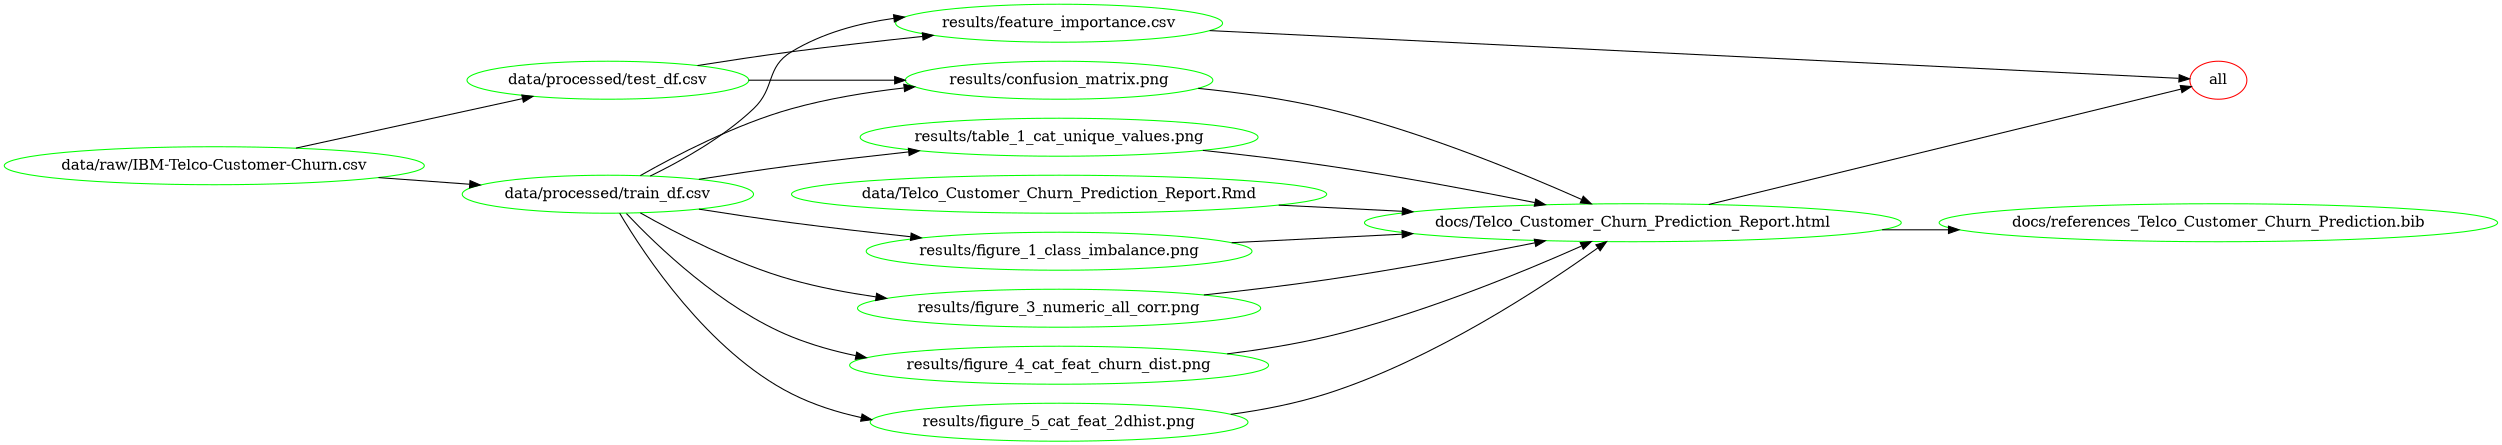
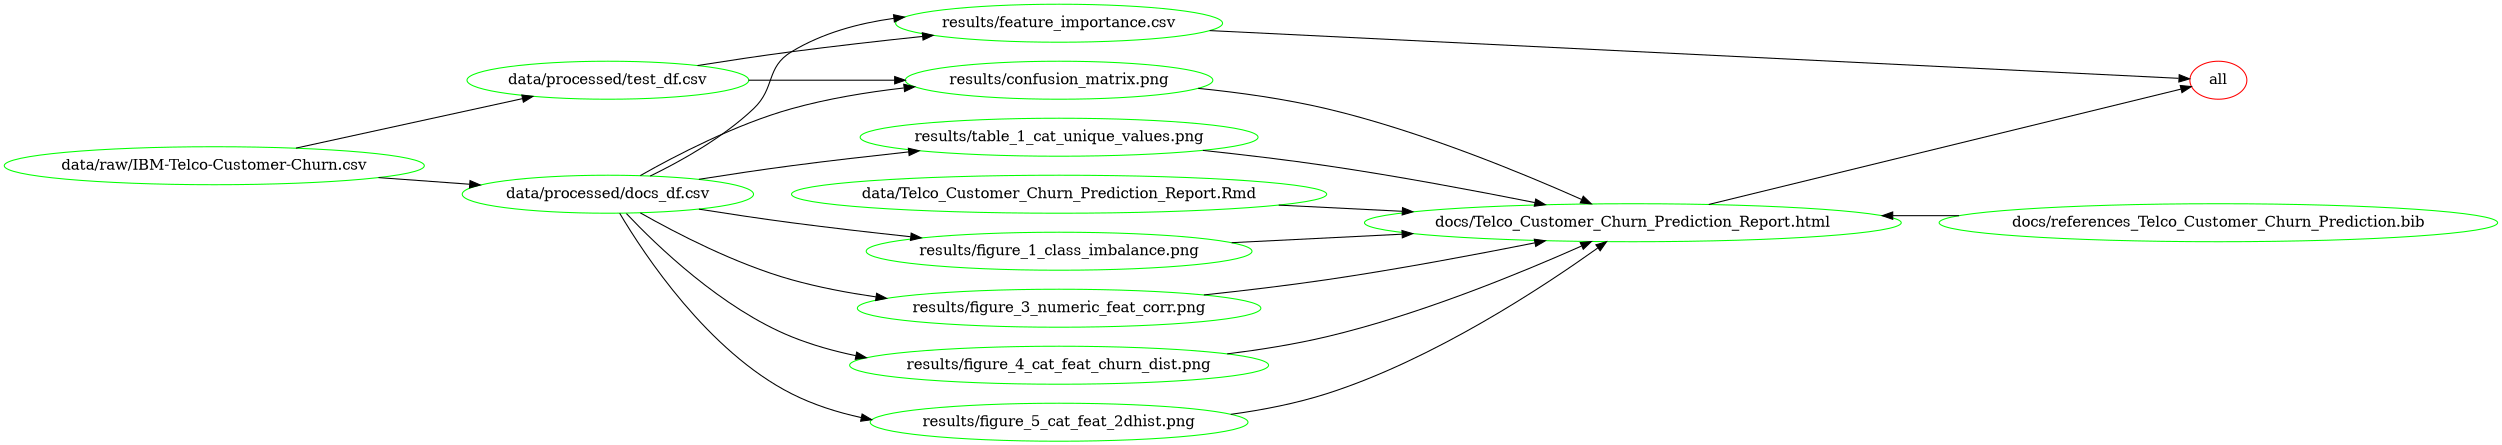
(608, 194) -> (608, 194)
(1915, 230) -> (1926, 216)
(1059, 308) -> (1059, 308)
